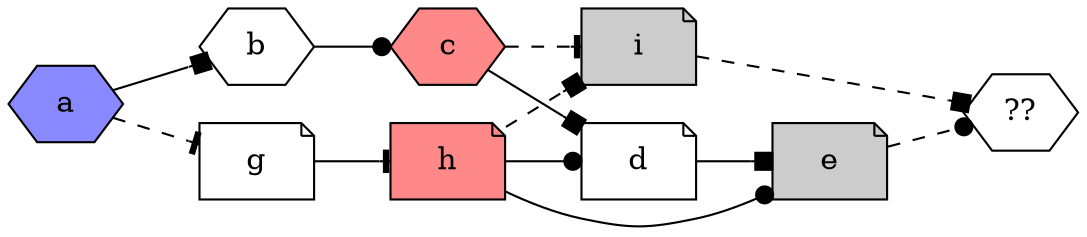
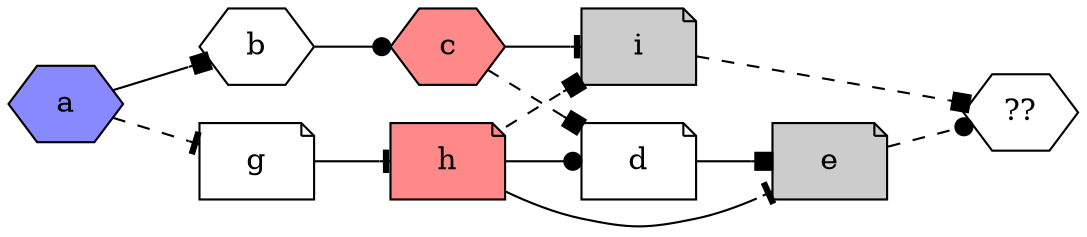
(538, 47) -> (538, 47)
(525, 93) -> (525, 93)
(630, 226) -> (630, 226)
